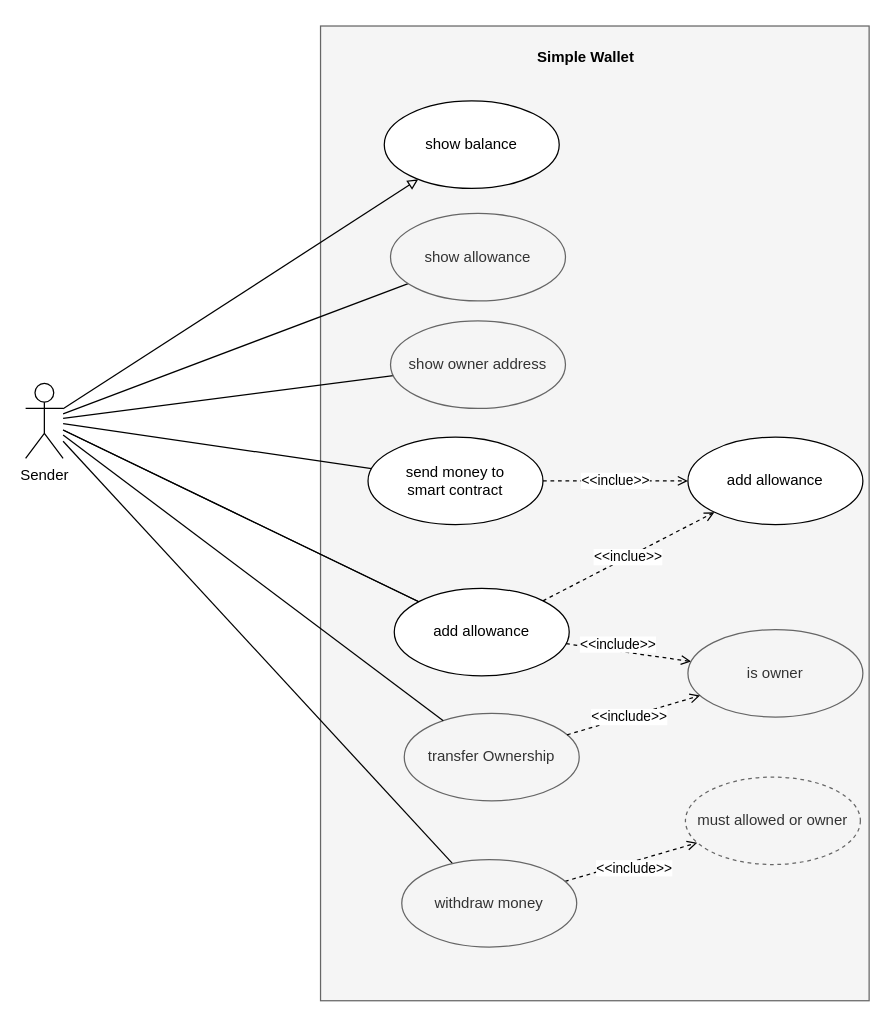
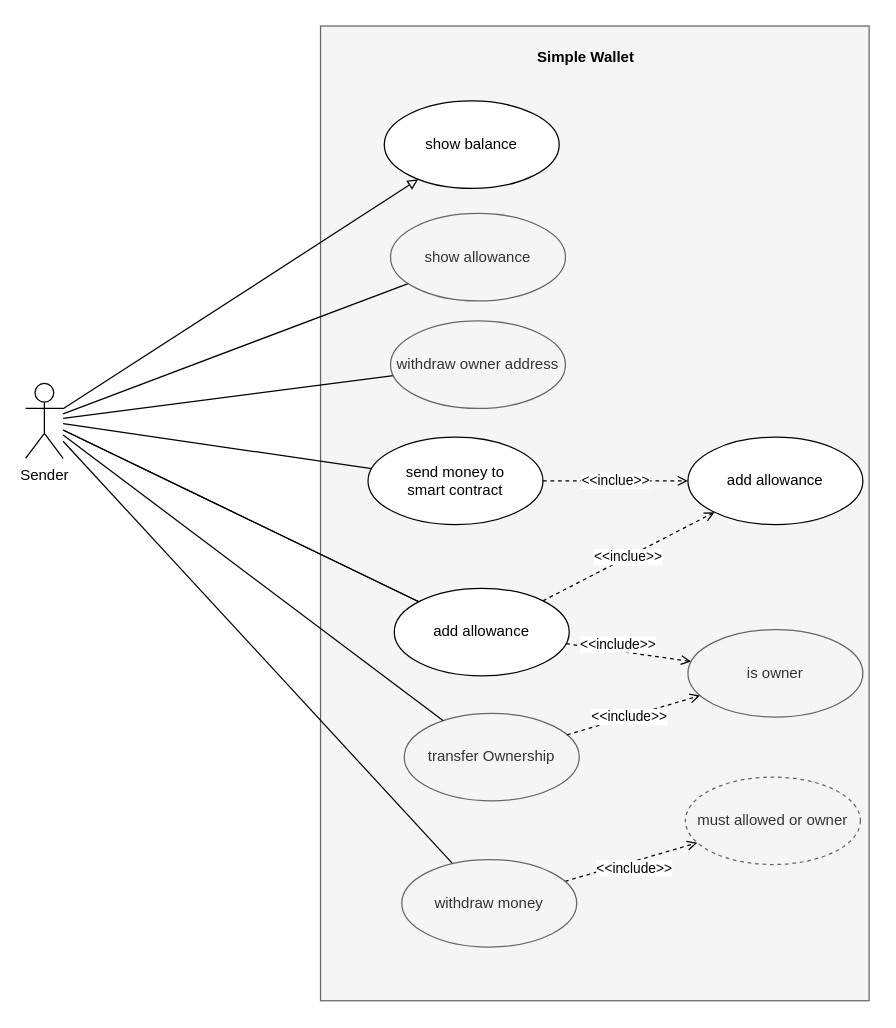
(478, 364) -> (478, 364)
